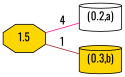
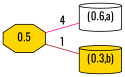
(100, 17) -> (100, 17)
(24, 38) -> (24, 38)
